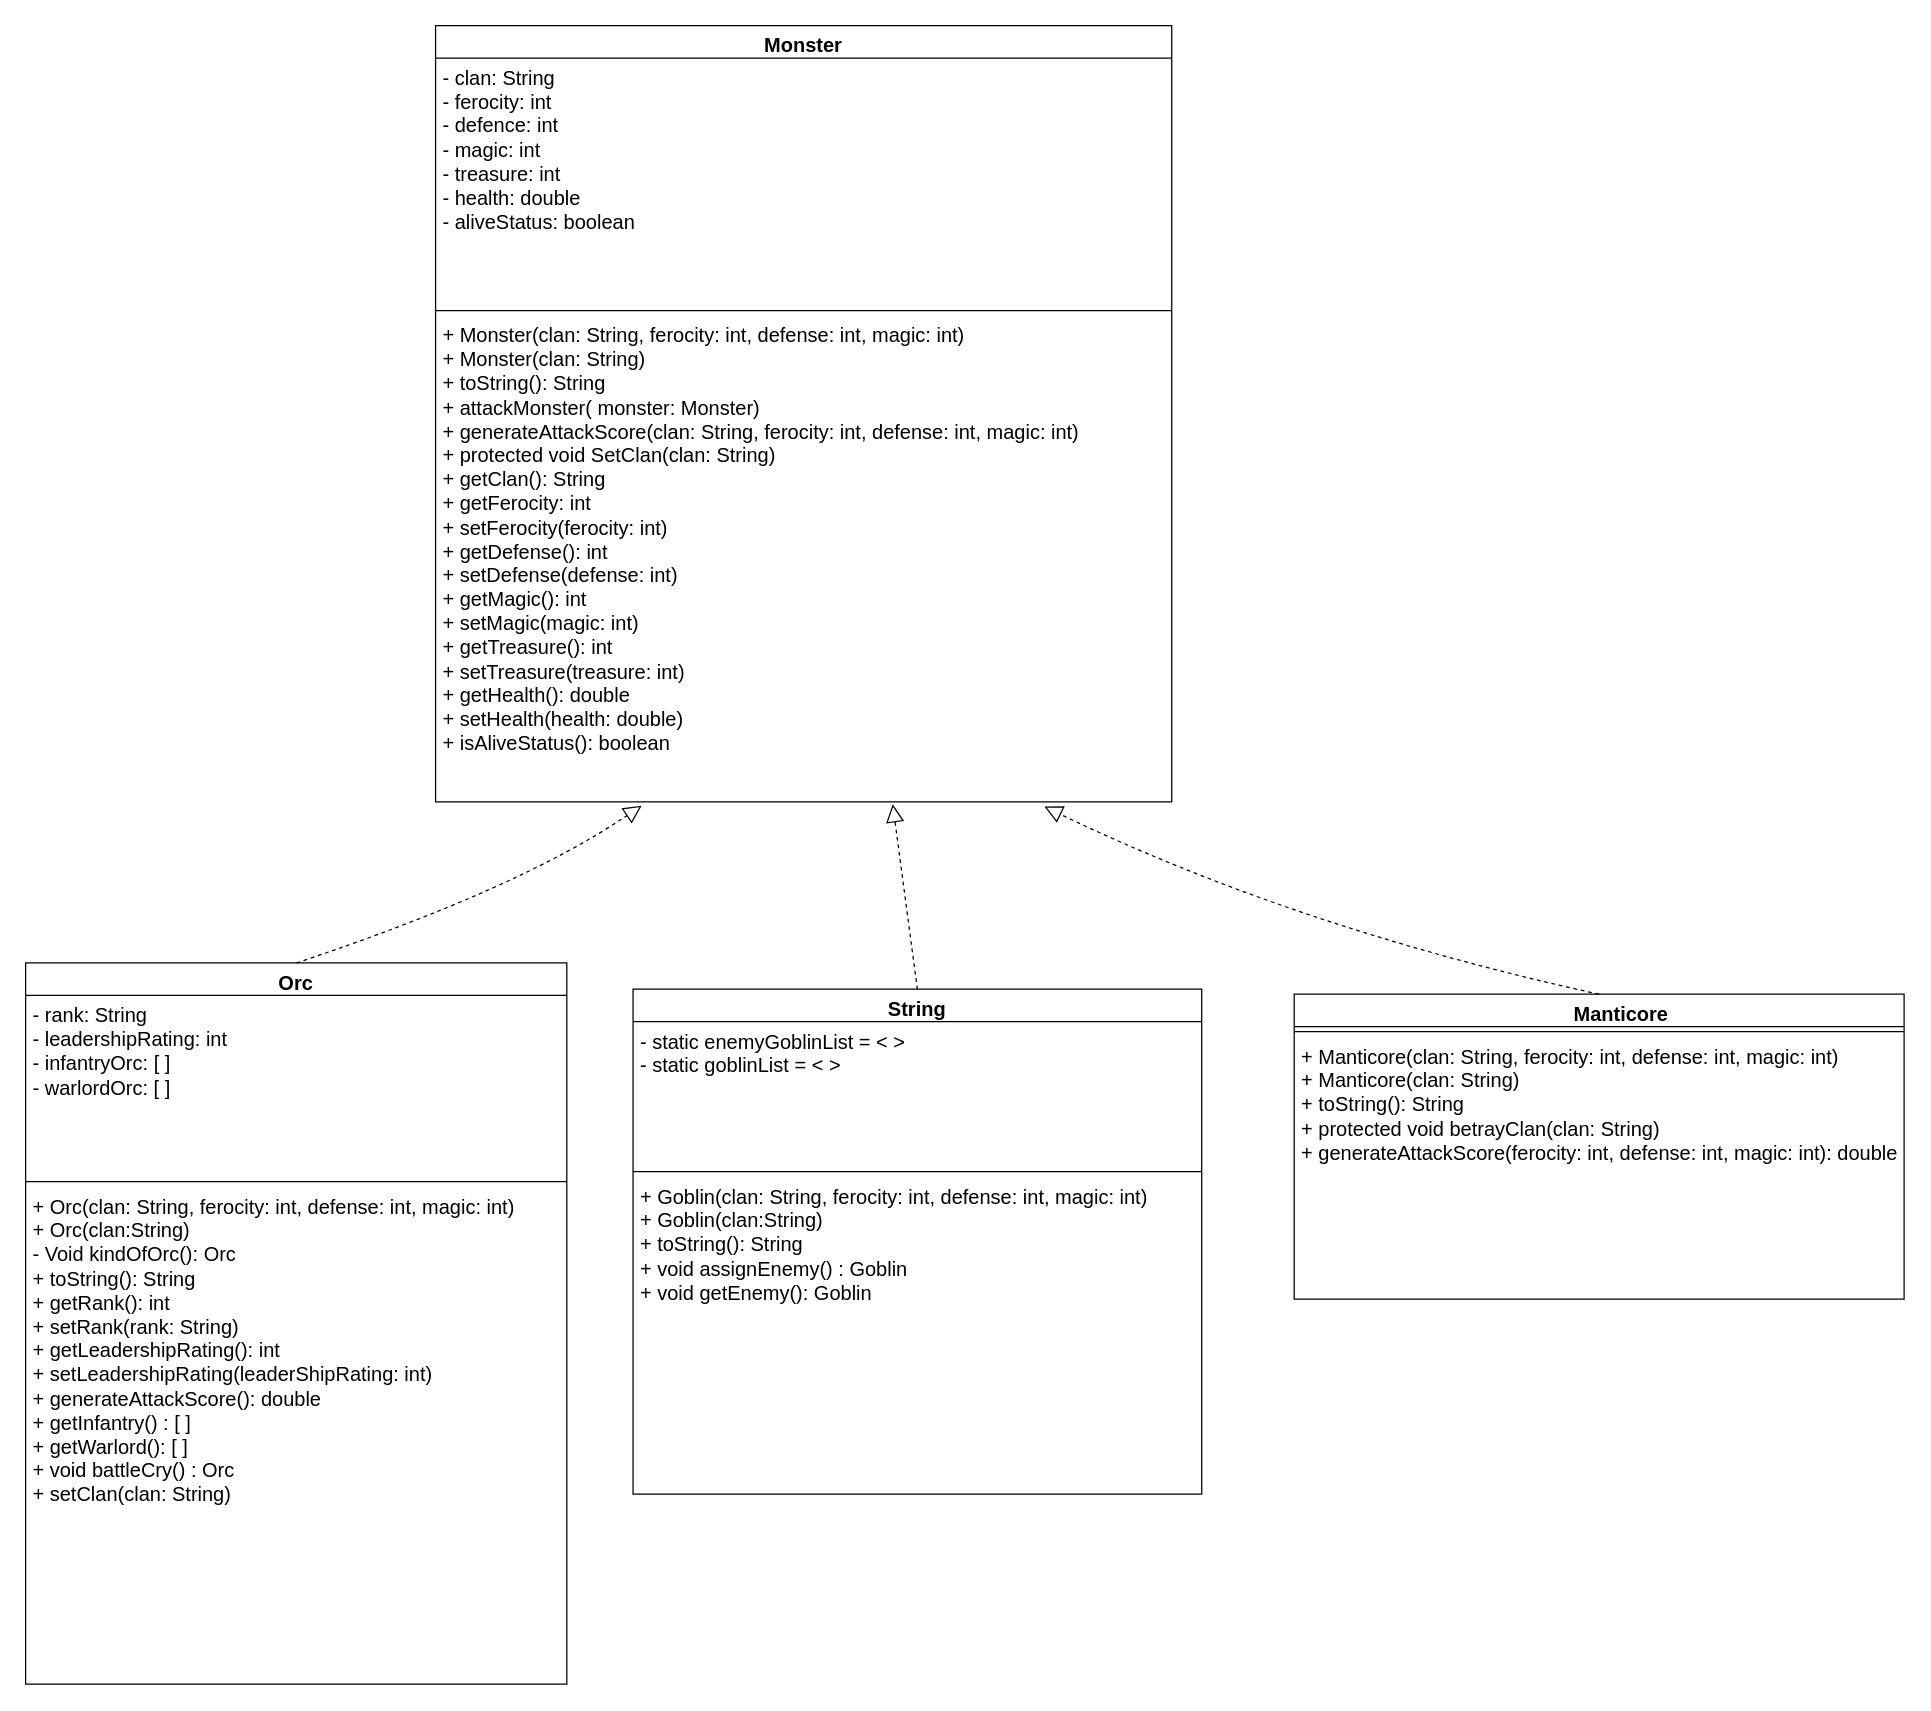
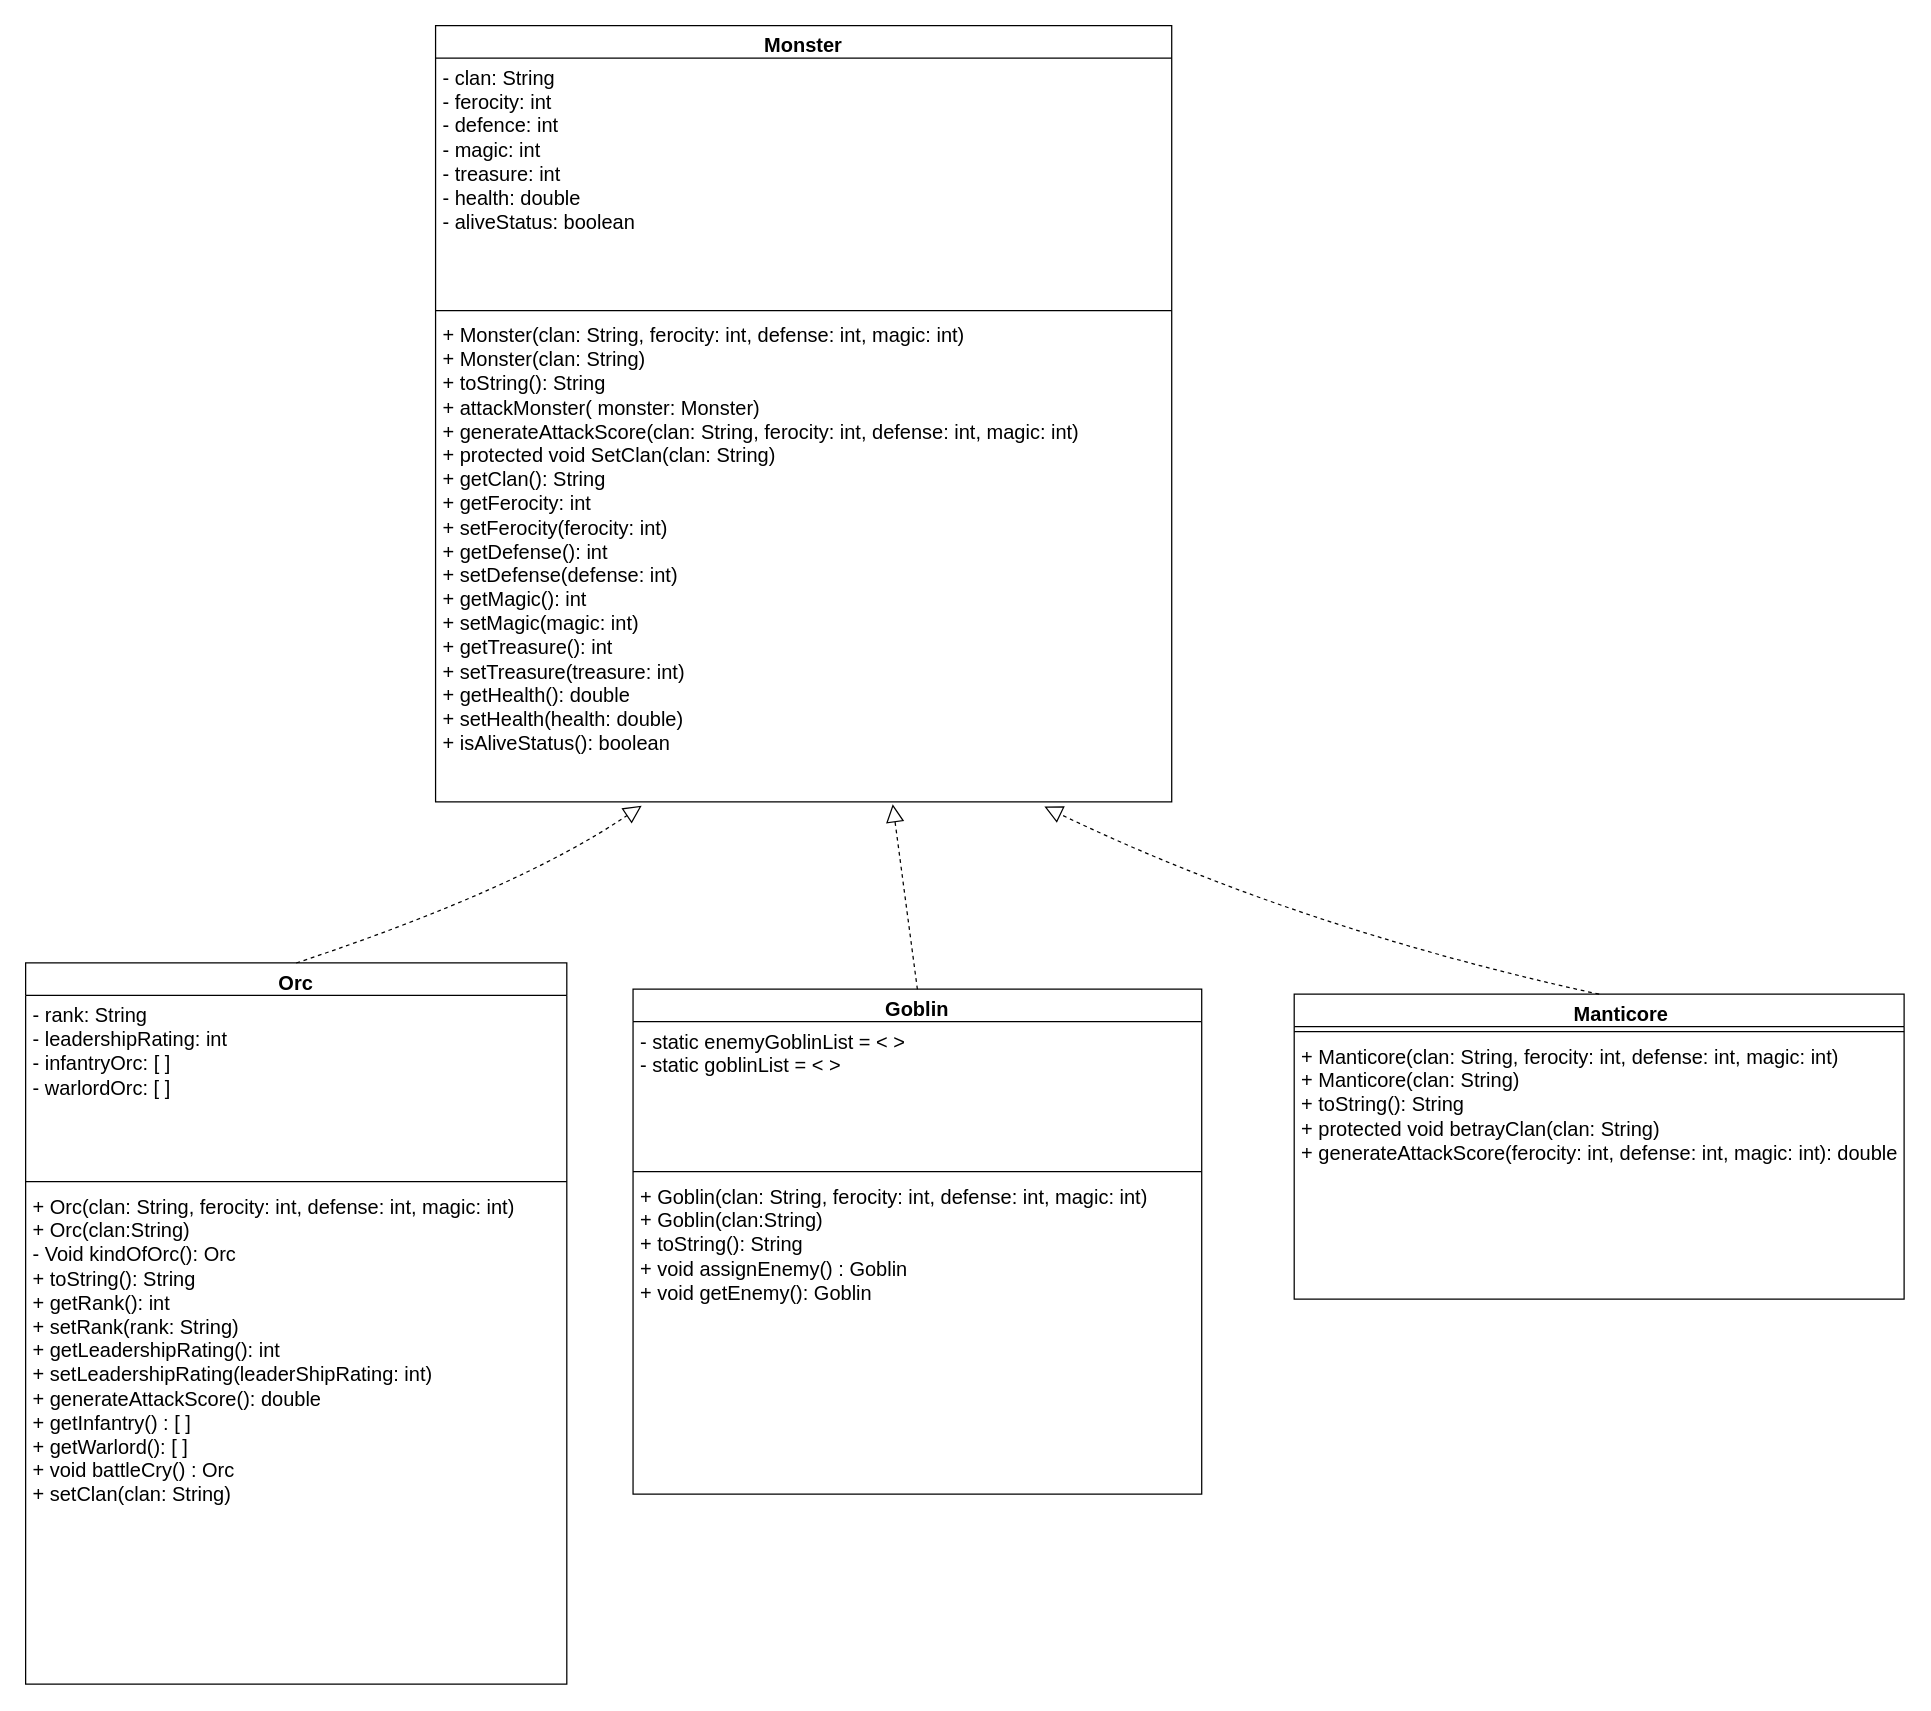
(918, 1010) -> (918, 1010)
